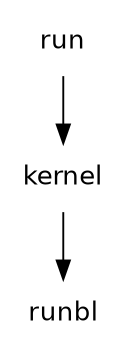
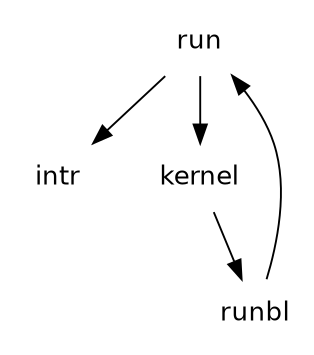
none -> (59, 178)
none -> (281, 181)
